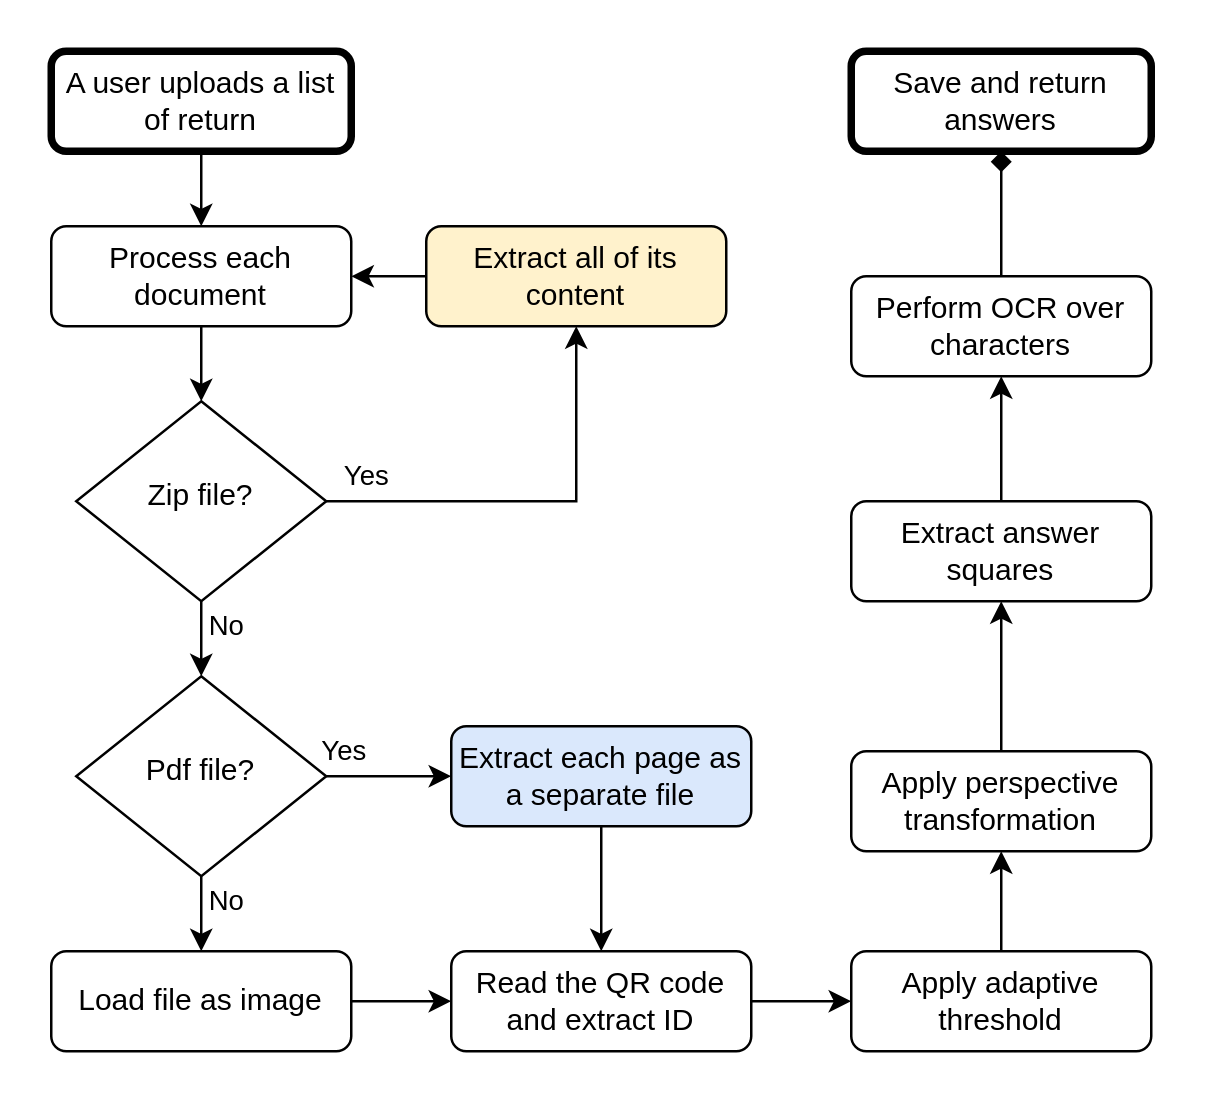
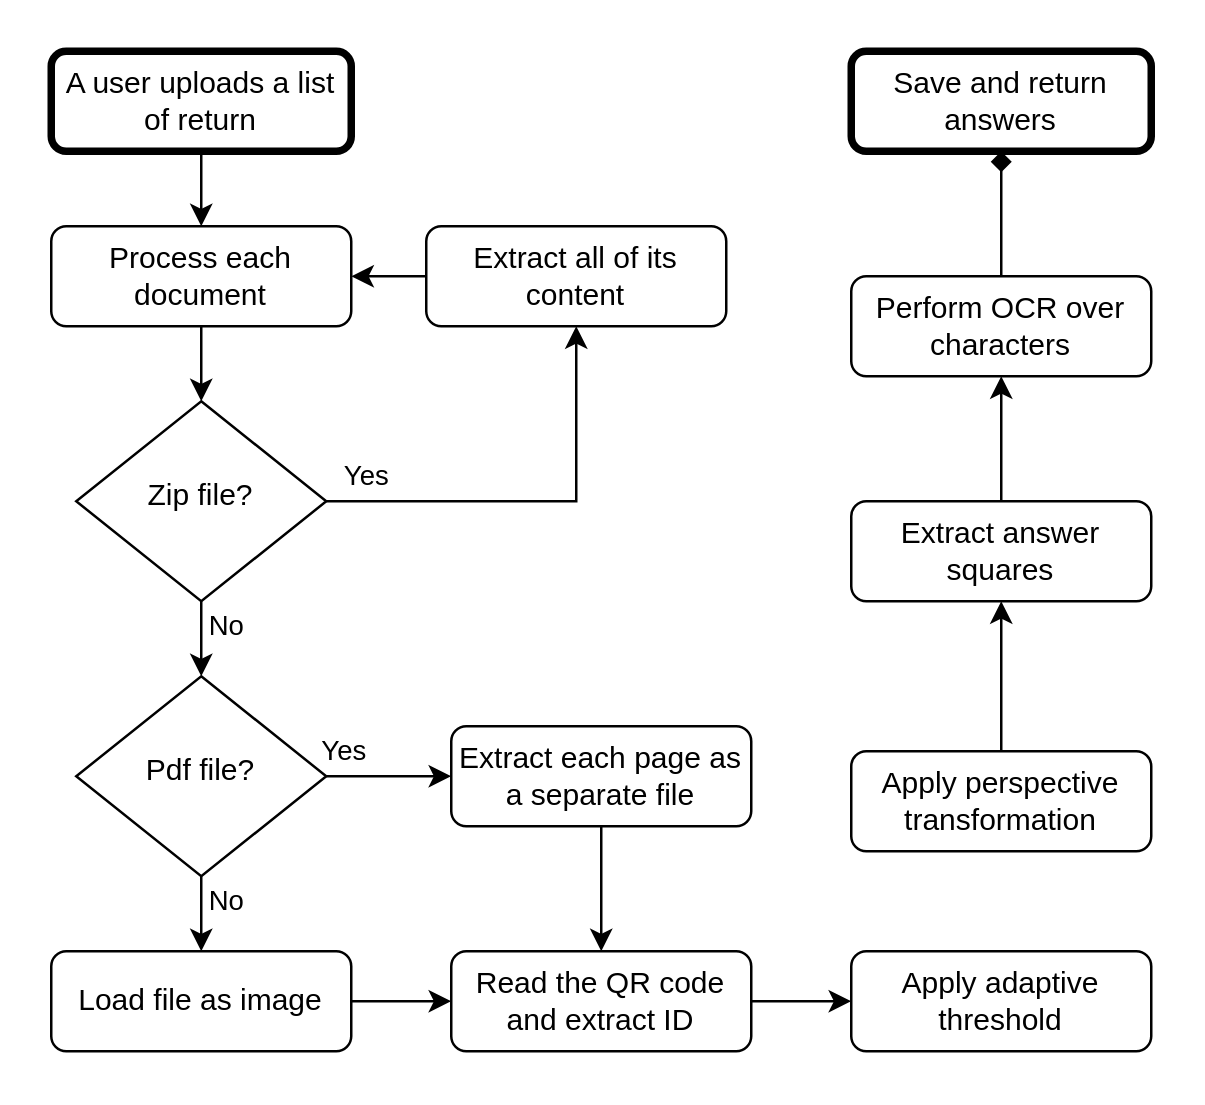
(576, 276) -> (576, 276)
(601, 776) -> (601, 776)
(1001, 909) -> none
